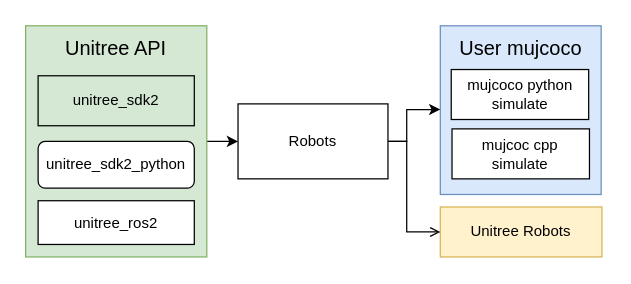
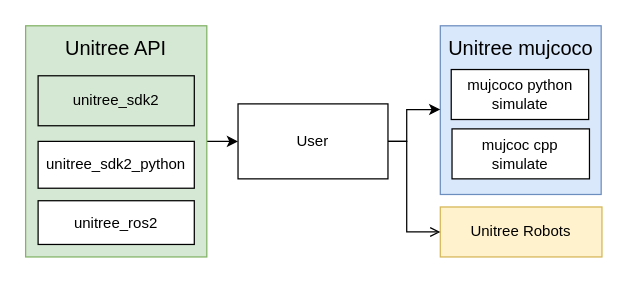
(521, 48) -> (521, 48)
(313, 142) -> (313, 142)
(116, 165) -> (116, 165)
